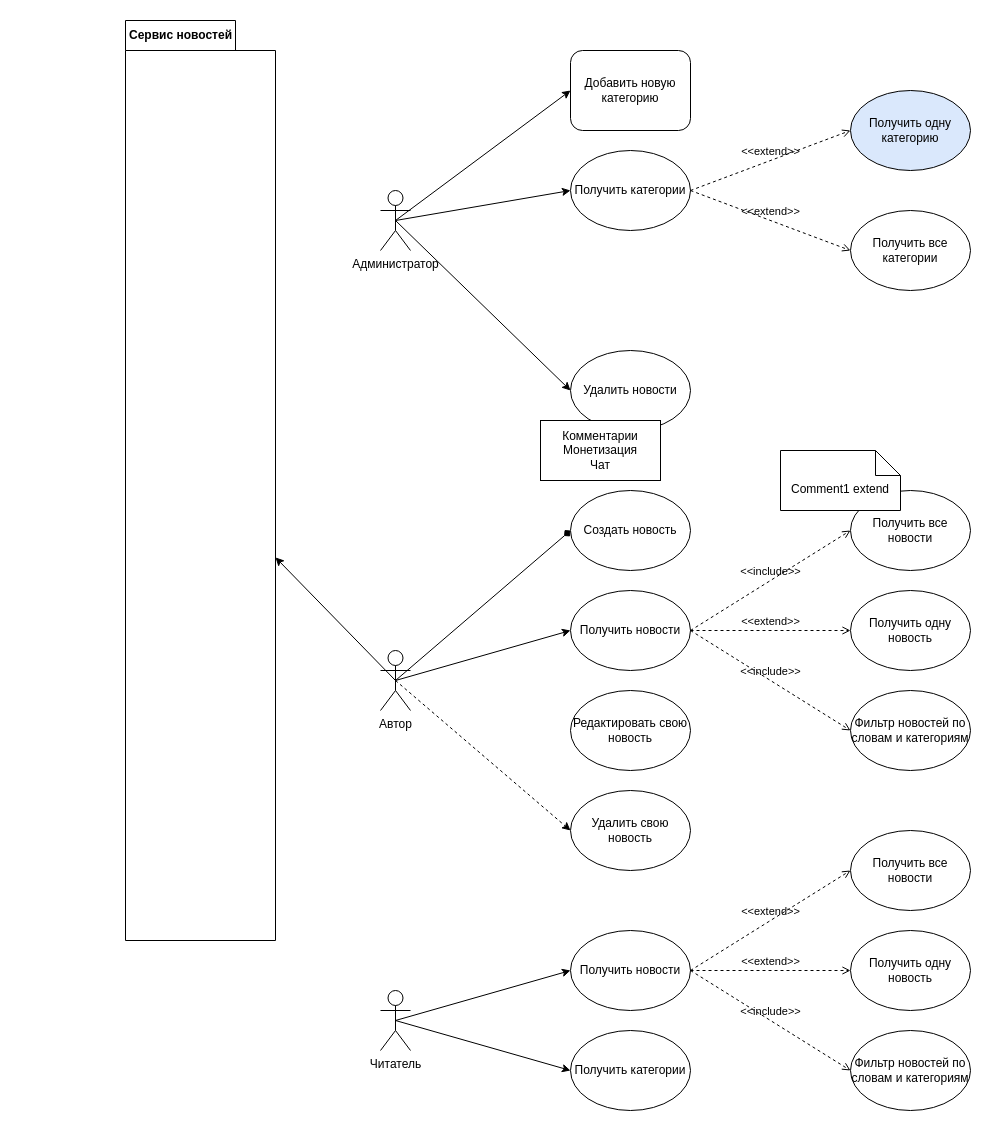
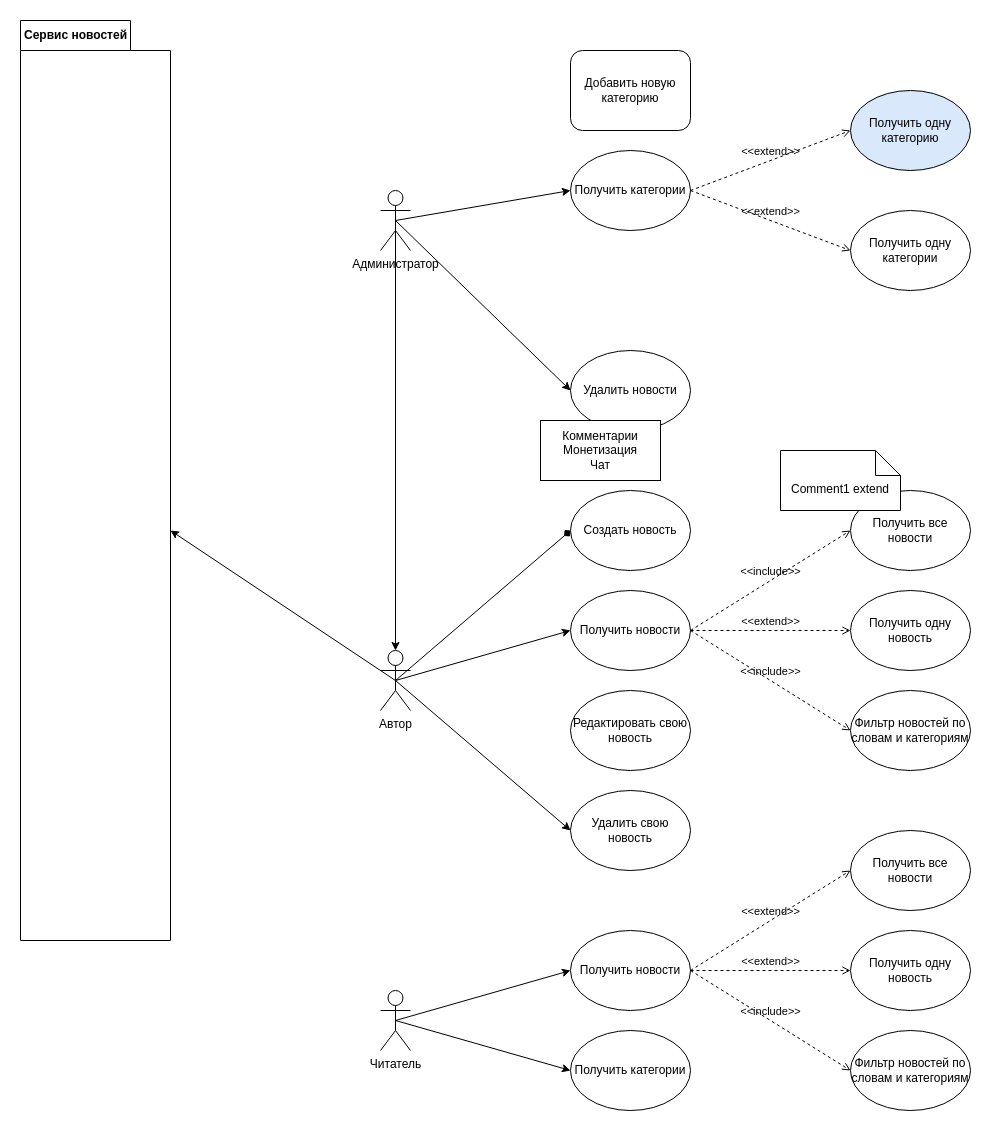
(482, 157) -> (396, 439)
(911, 251) -> (911, 251)
(201, 481) -> (96, 481)
(481, 753) -> (481, 753)
